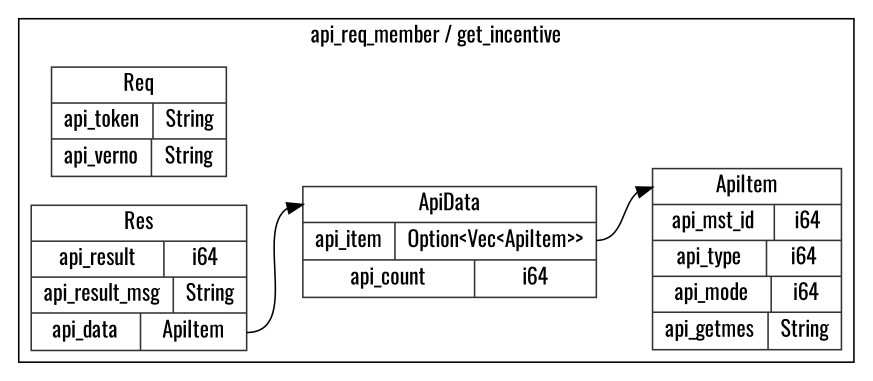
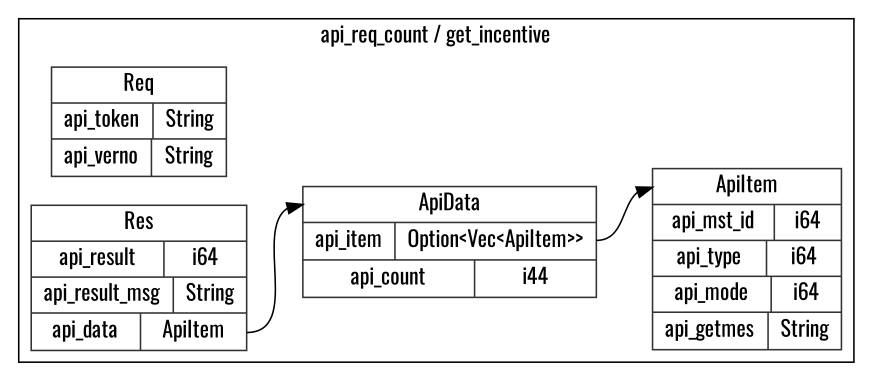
(436, 37) -> (436, 37)
(535, 278) -> (535, 278)
